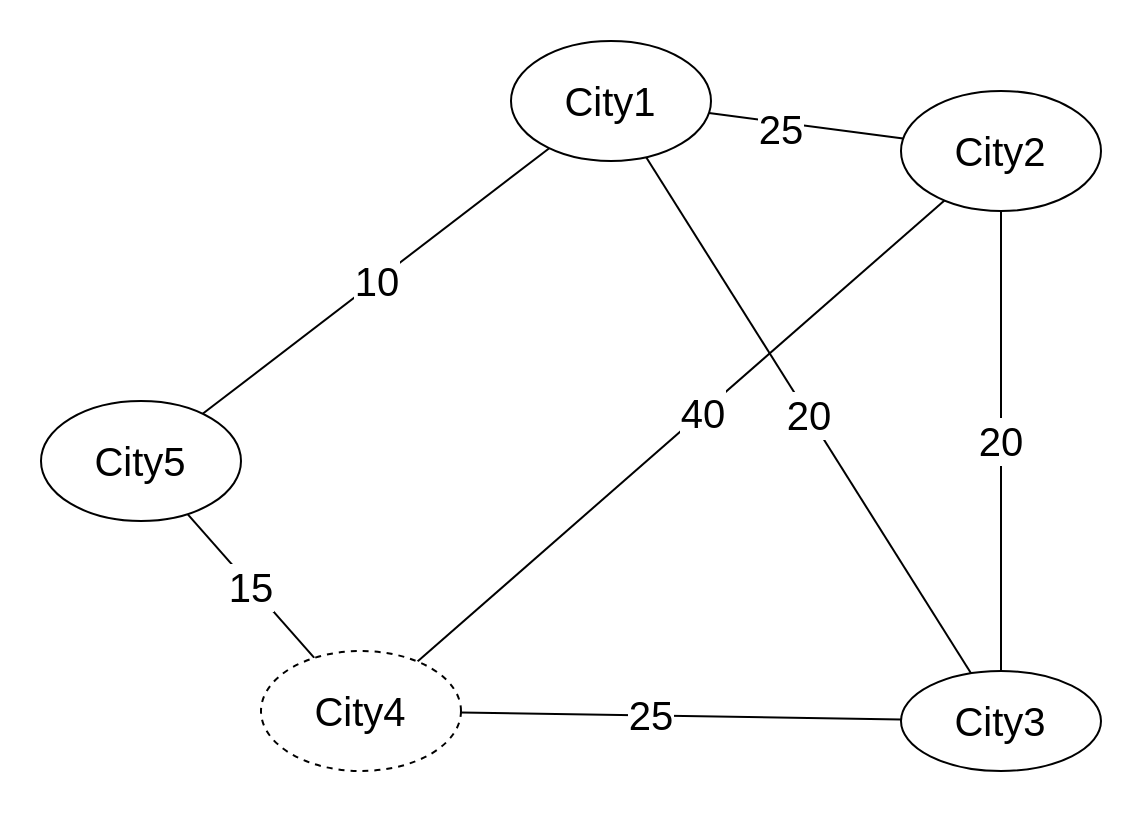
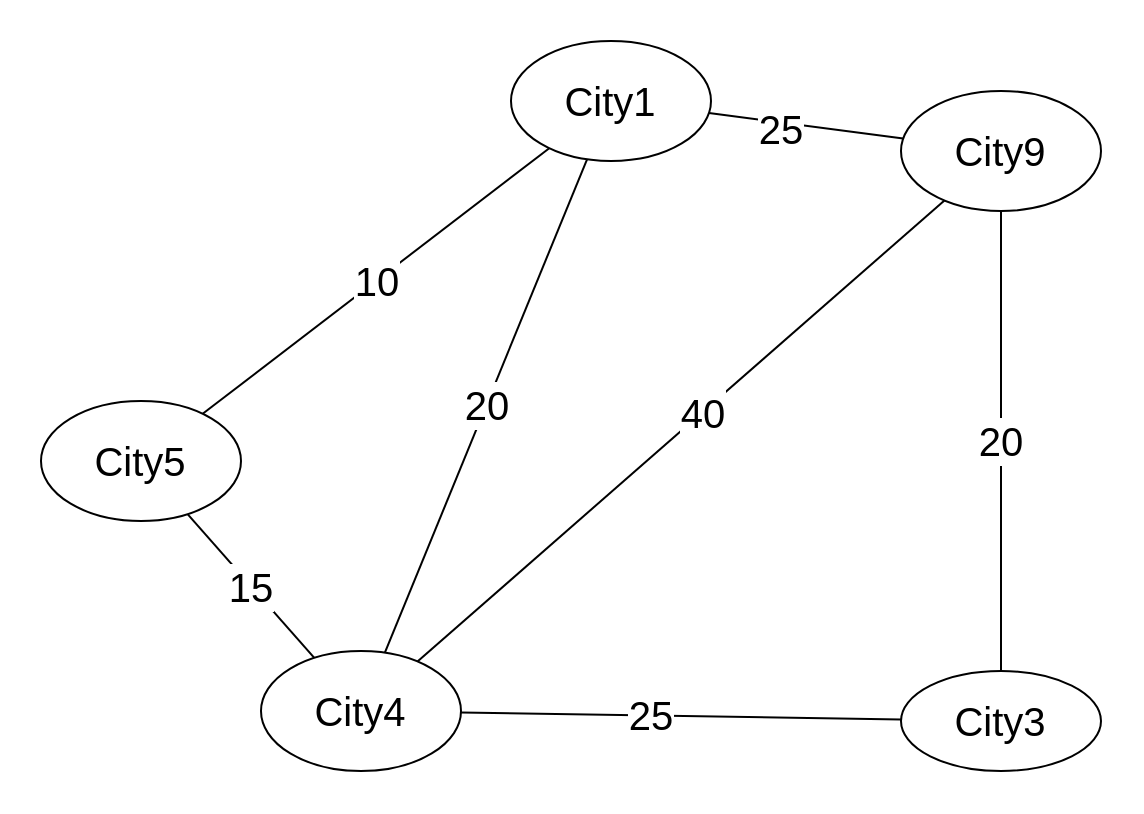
(1001, 151) -> (1001, 151)
(720, 275) -> (537, 281)
(361, 711) -> (361, 711)
